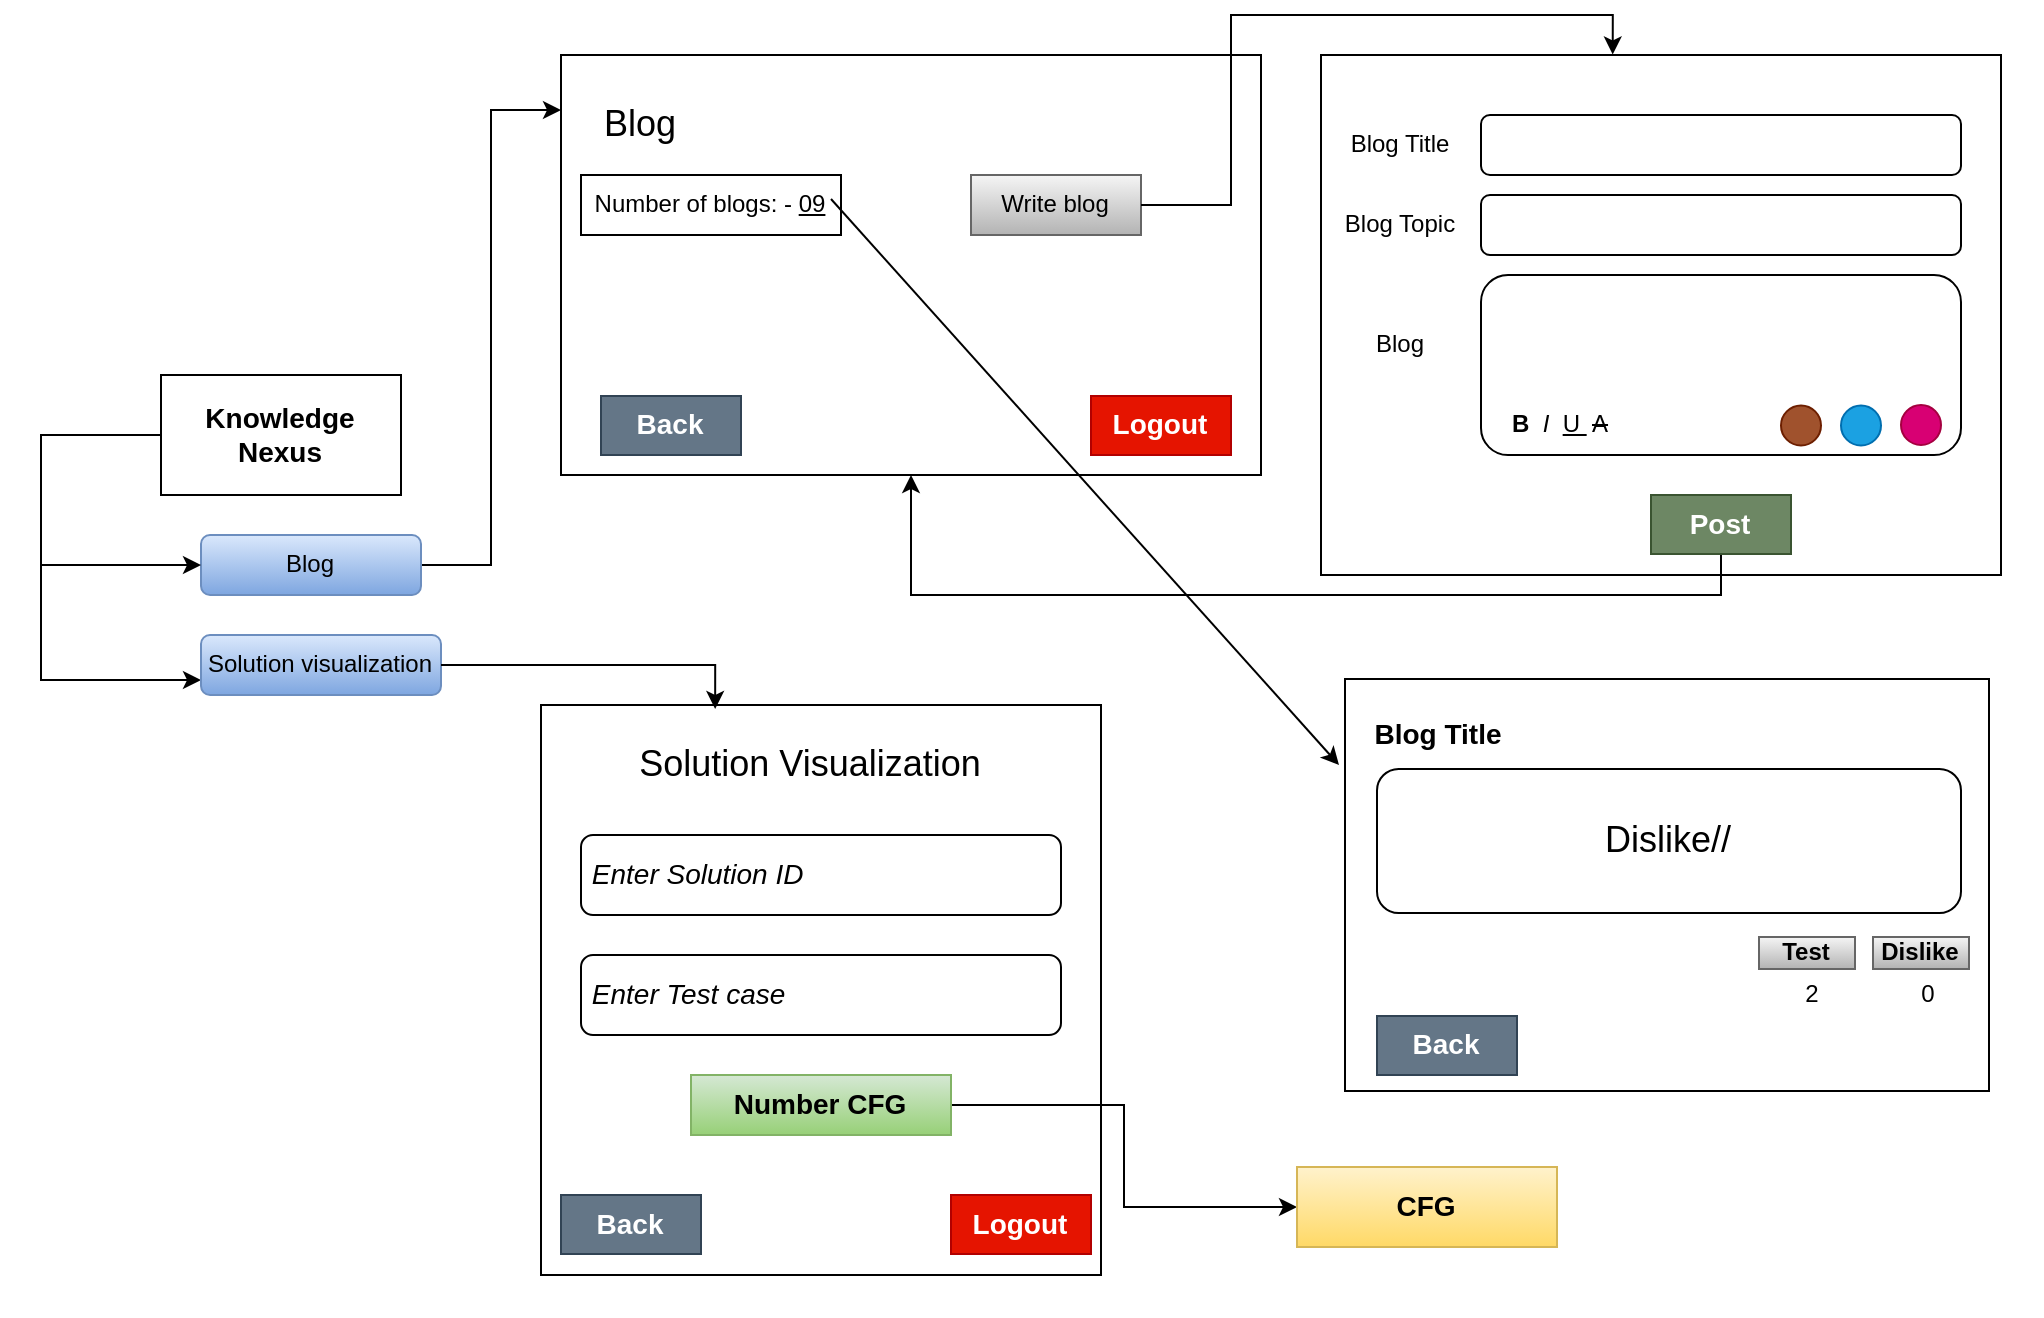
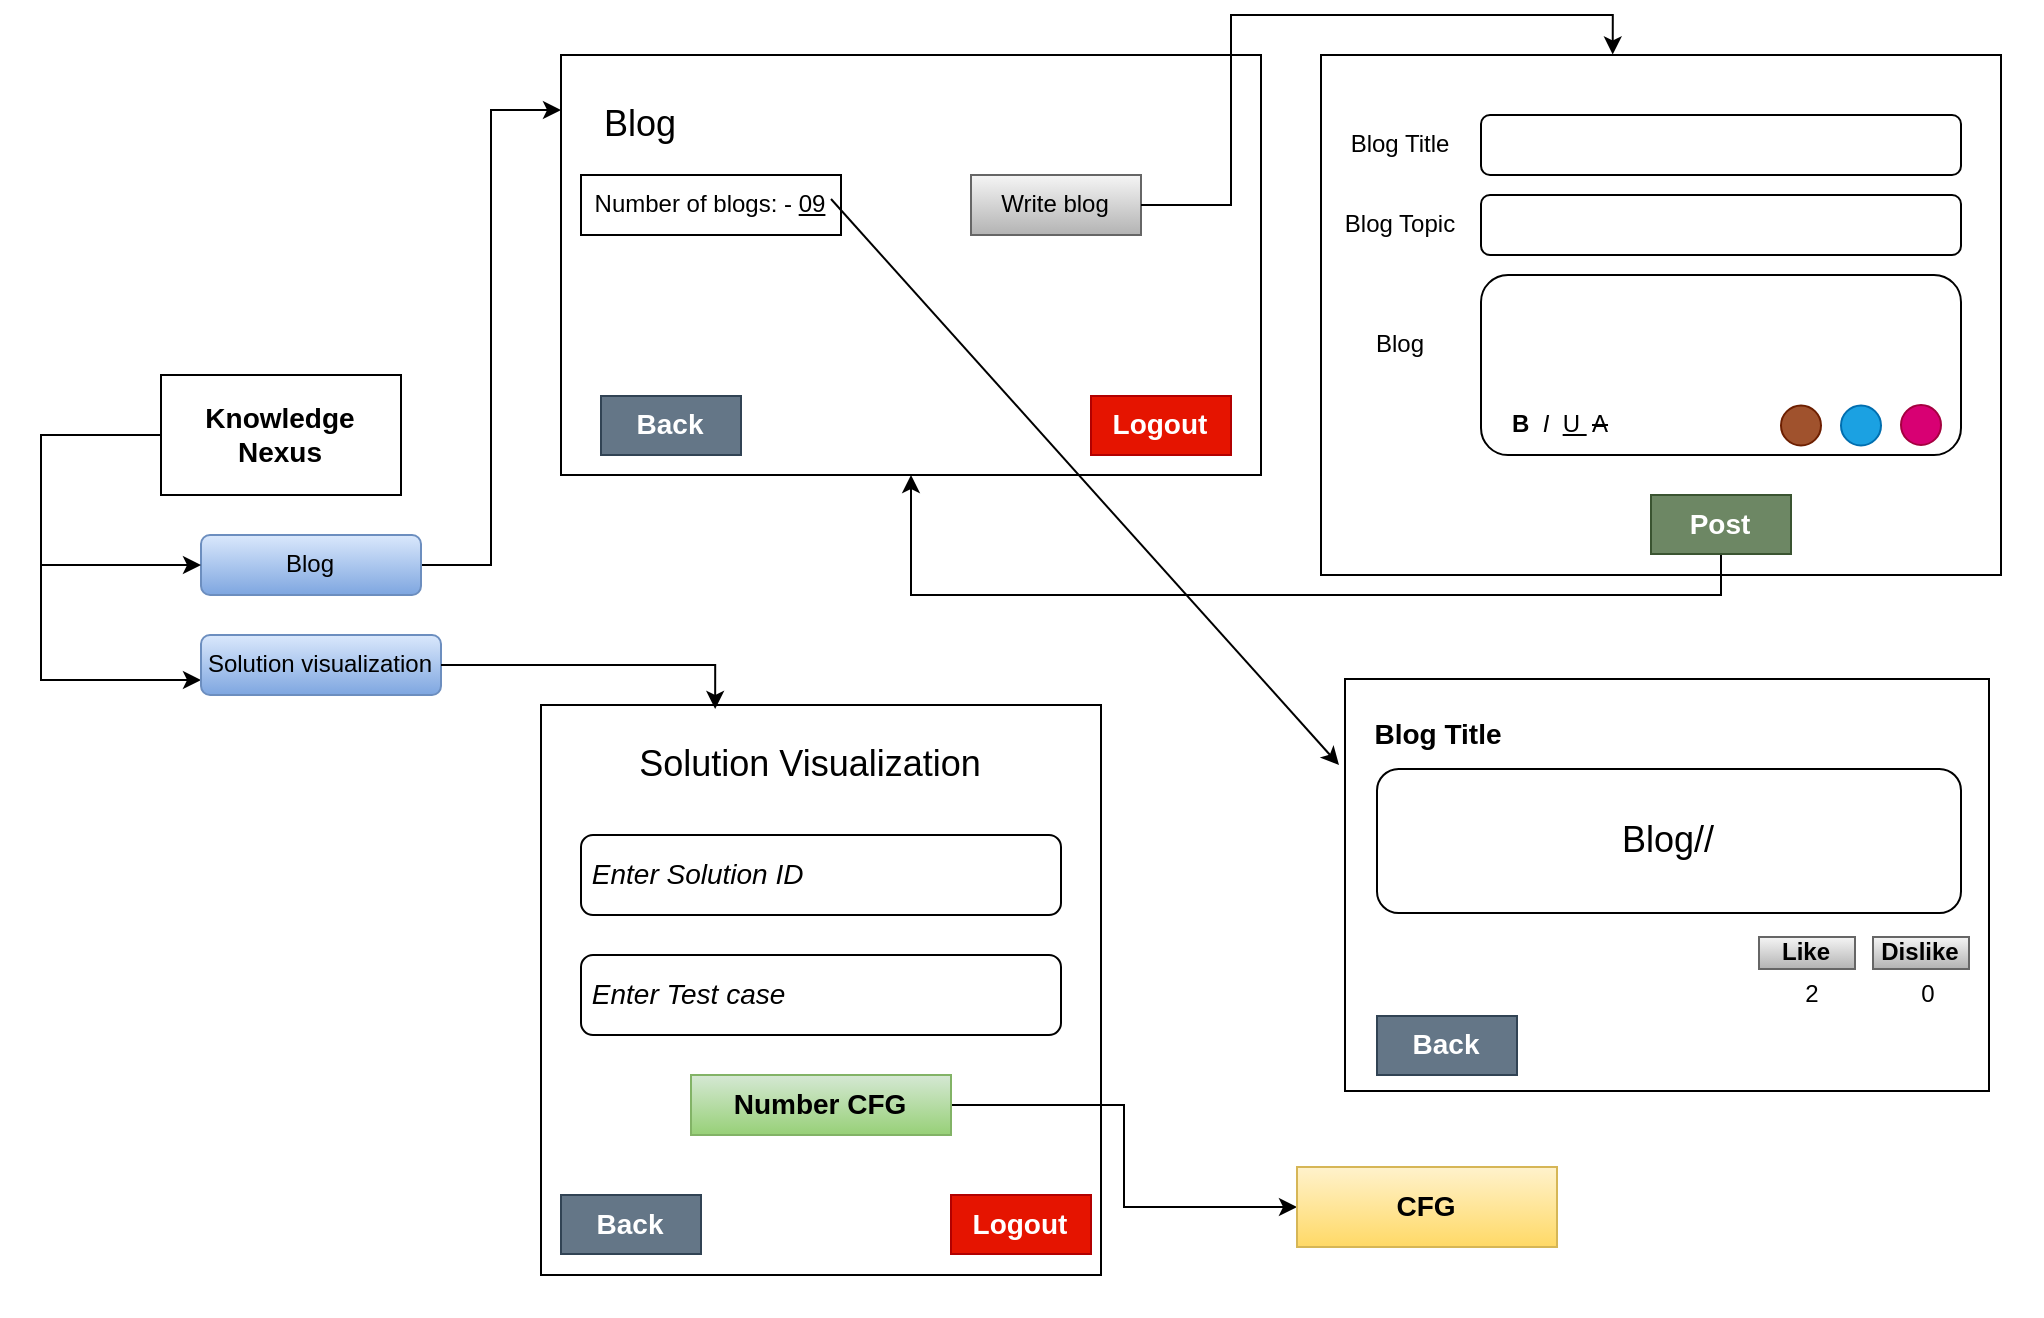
(1669, 841) -> (1669, 841)
(1807, 953) -> (1807, 953)
